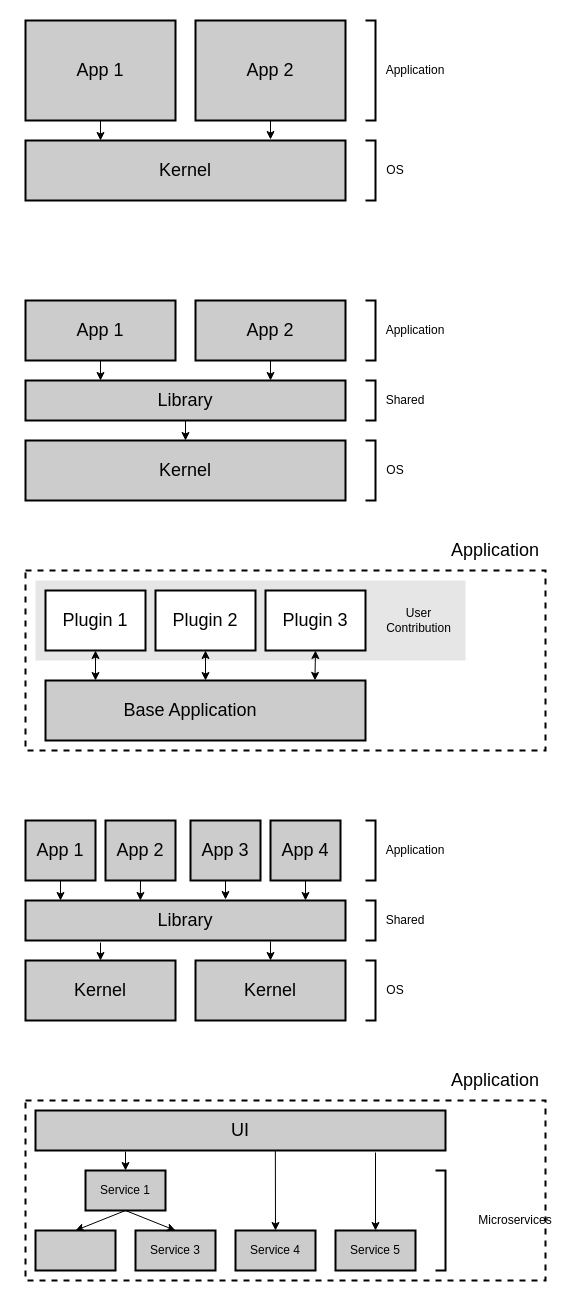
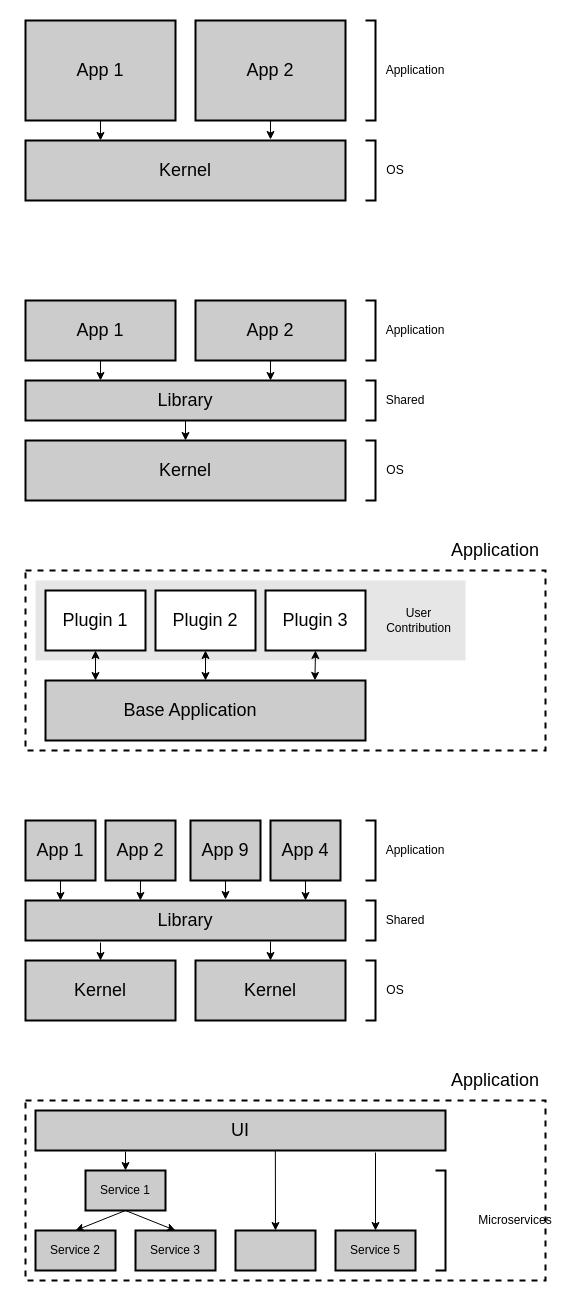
(226, 851) -> (226, 851)
none -> (76, 1251)
(276, 1251) -> none
